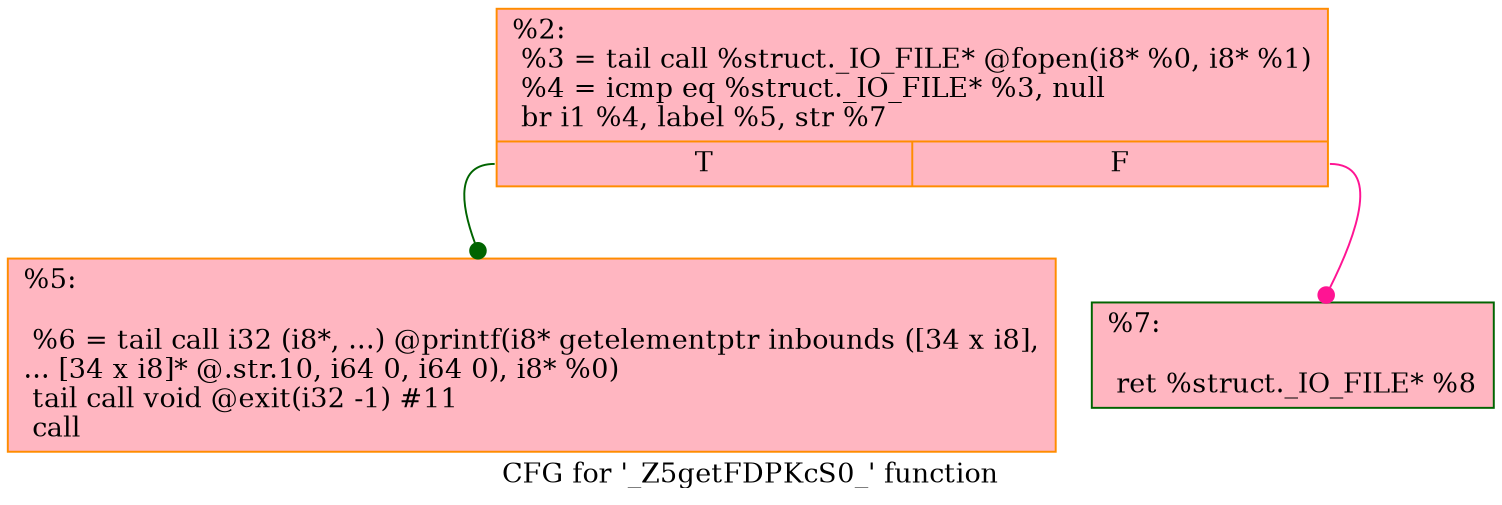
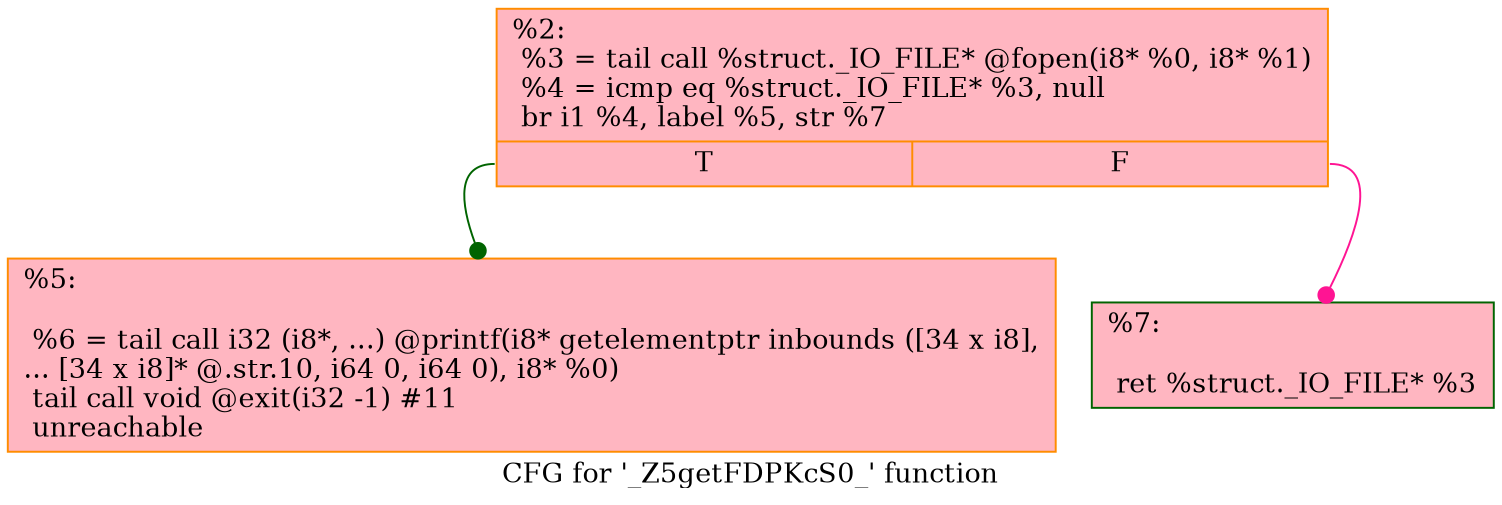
(1293, 384) -> (1293, 384)
(53, 428) -> (114, 428)
